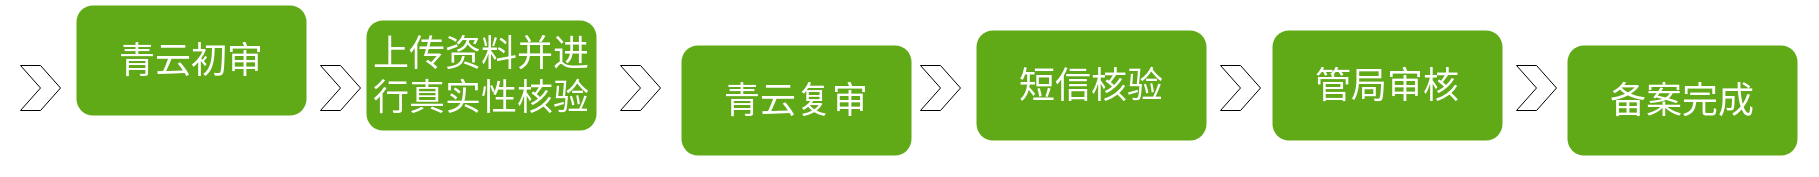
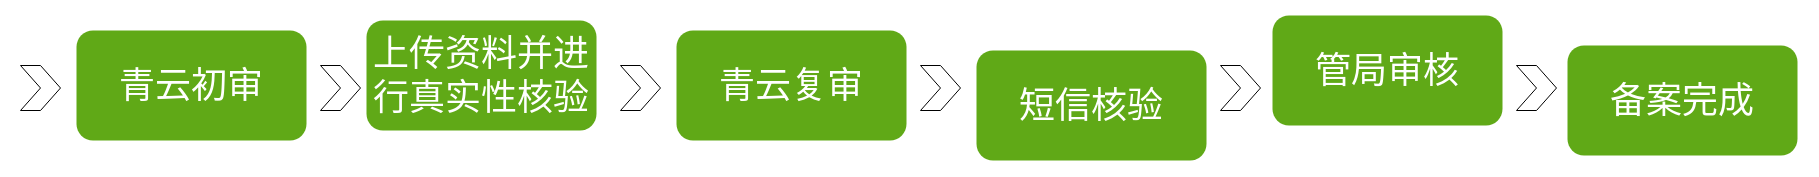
(192, 61) -> (192, 86)
(1092, 86) -> (1092, 106)
(1388, 86) -> (1388, 71)
(797, 101) -> (792, 86)
